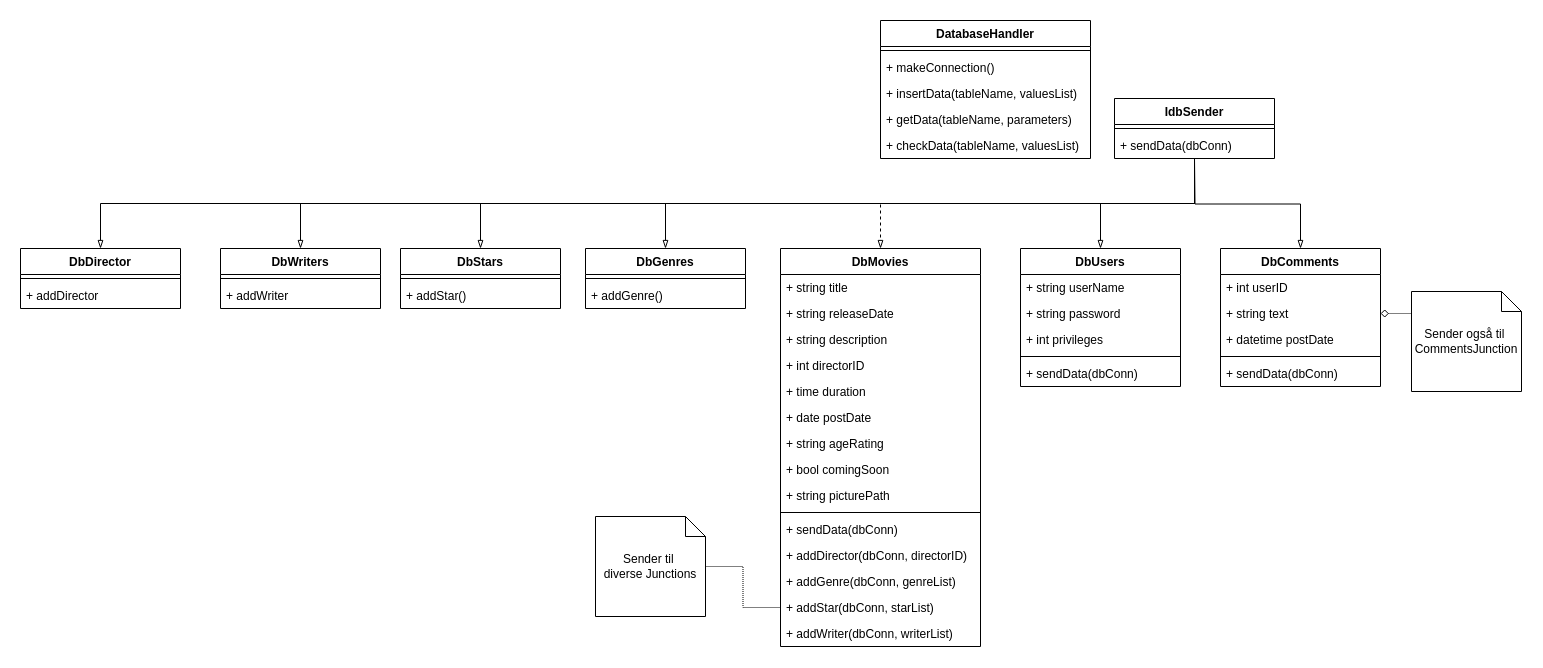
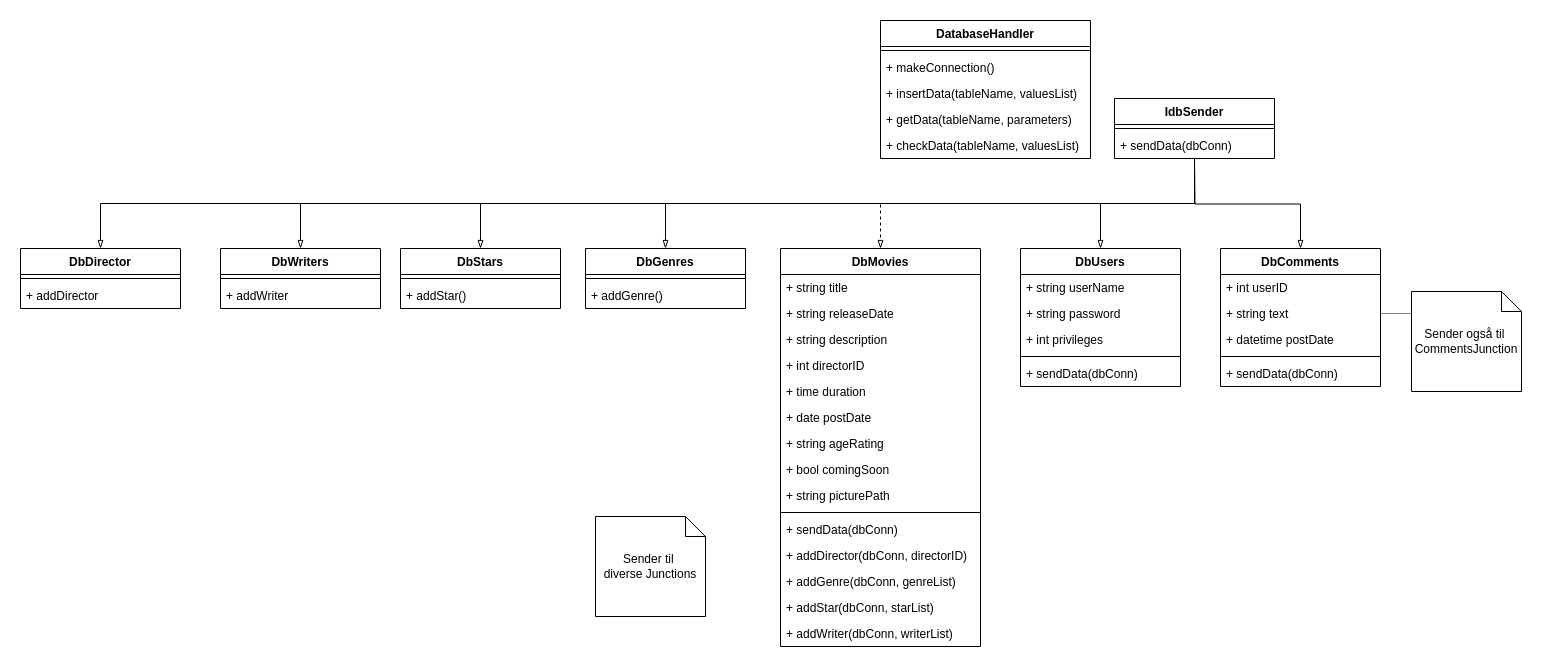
(1389, 314) -> (1386, 314)
(743, 586) -> none
